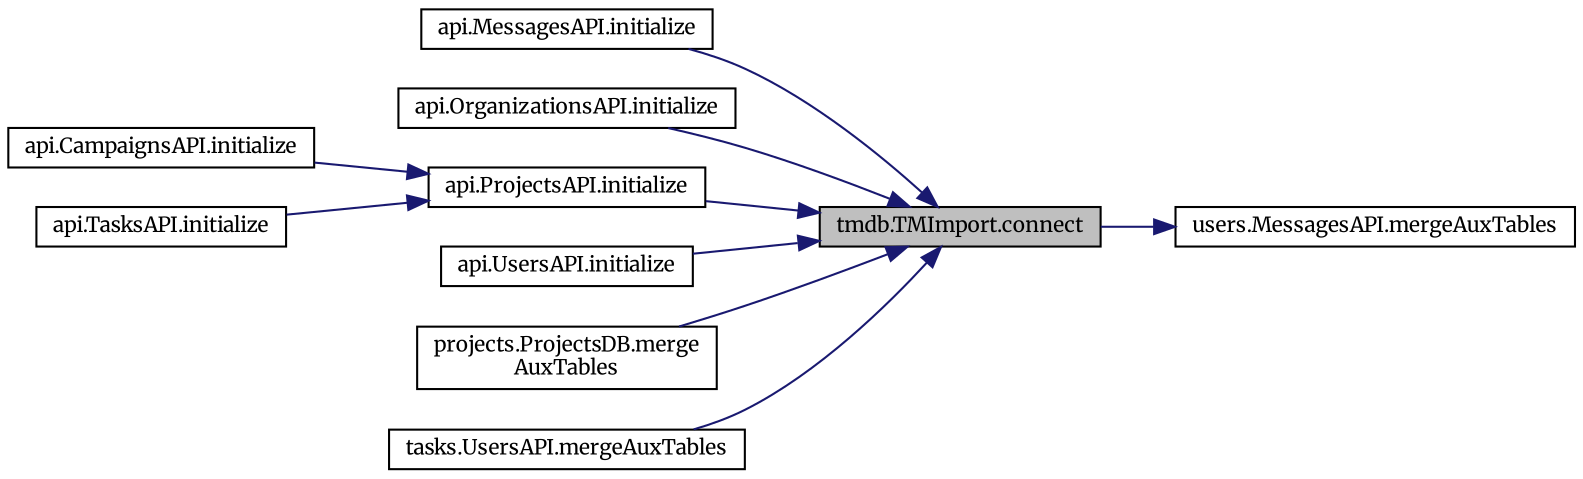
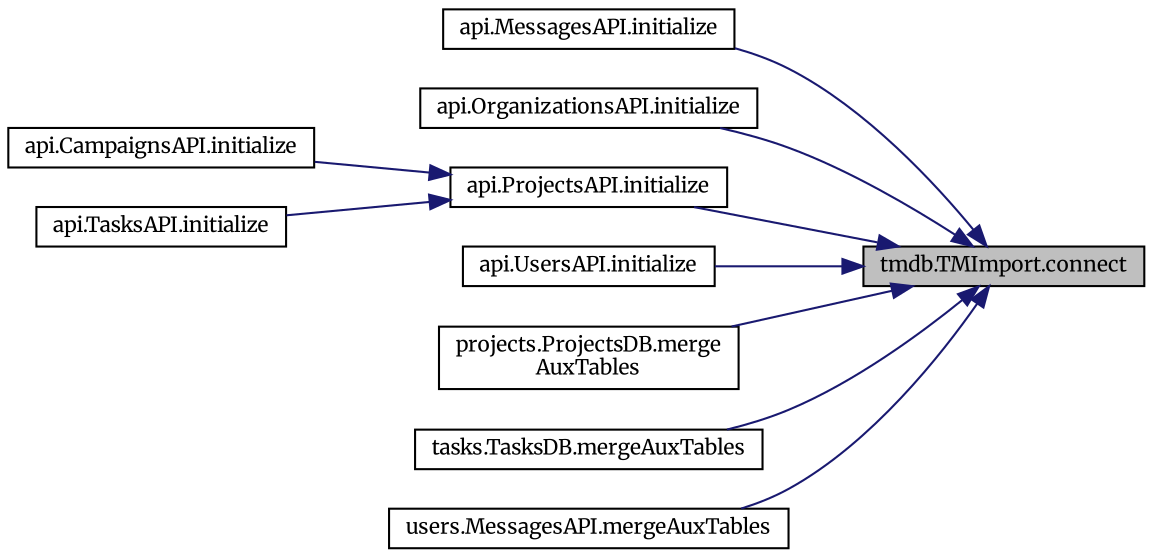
(1127, 227) -> (874, 424)
(567, 449) -> (589, 449)
